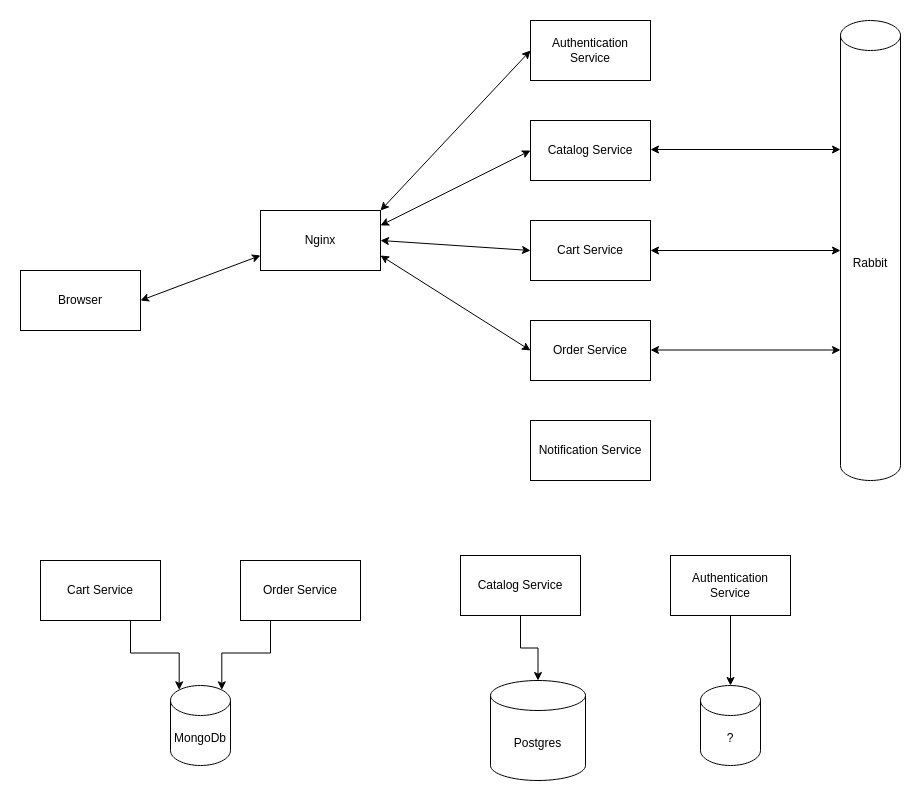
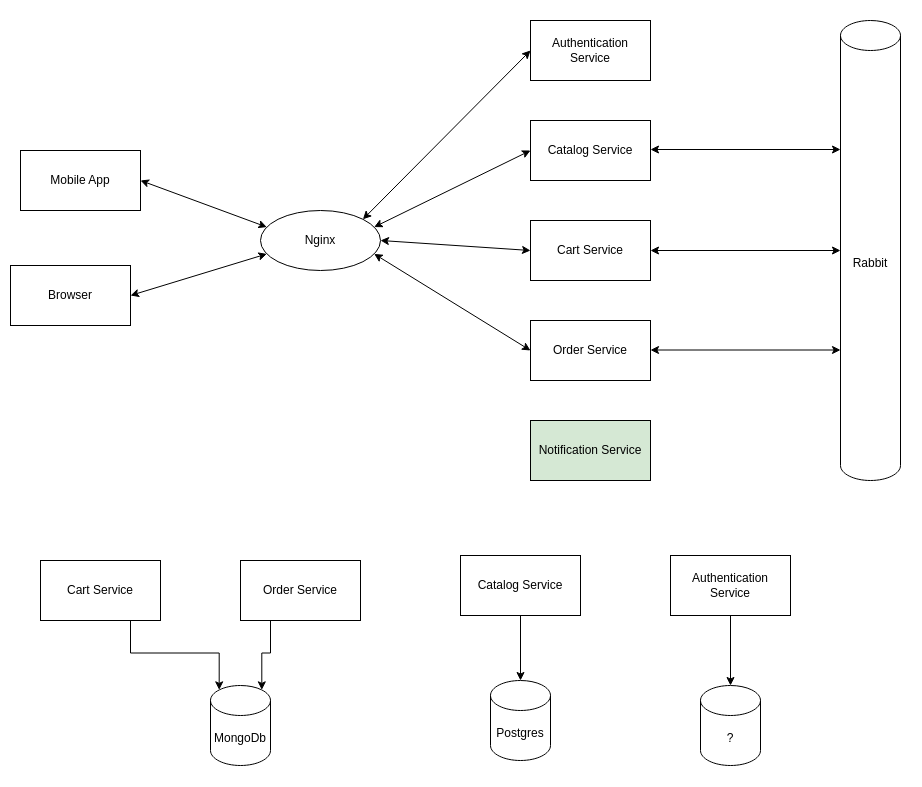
none -> (81, 181)
none -> (203, 204)
(321, 241) -> (321, 241)
(81, 301) -> (71, 296)
(591, 451) -> (591, 451)
(201, 726) -> (241, 726)
(538, 731) -> (521, 721)
